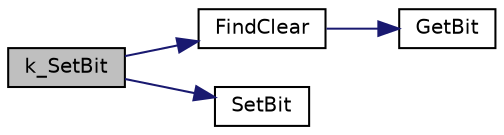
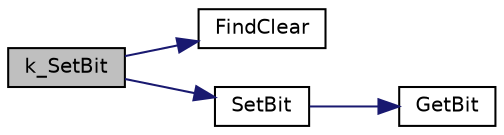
(352, 29) -> (344, 106)
